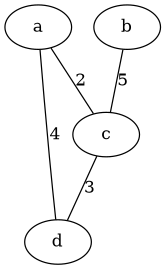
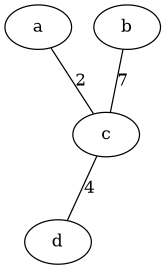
(123, 81) -> (123, 81)
(47, 135) -> none
(90, 188) -> (90, 188)
